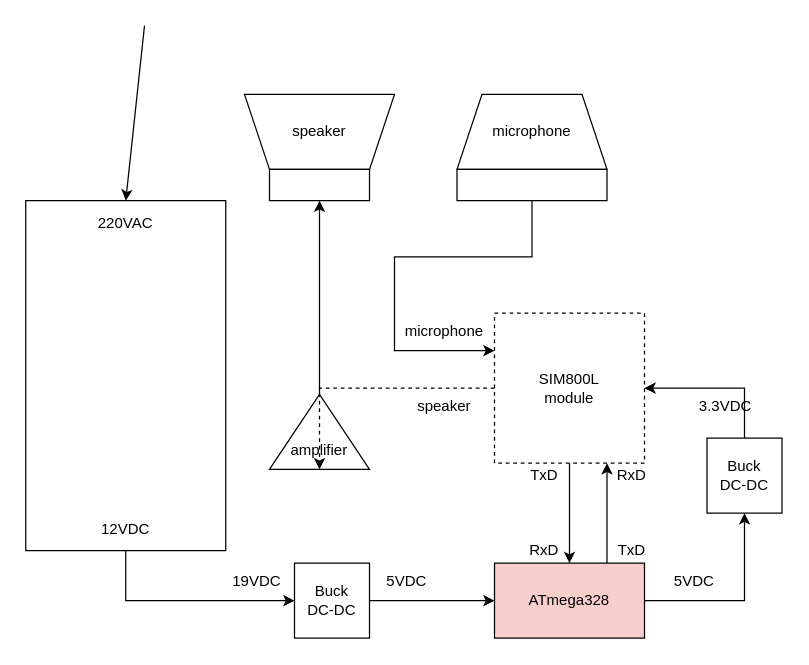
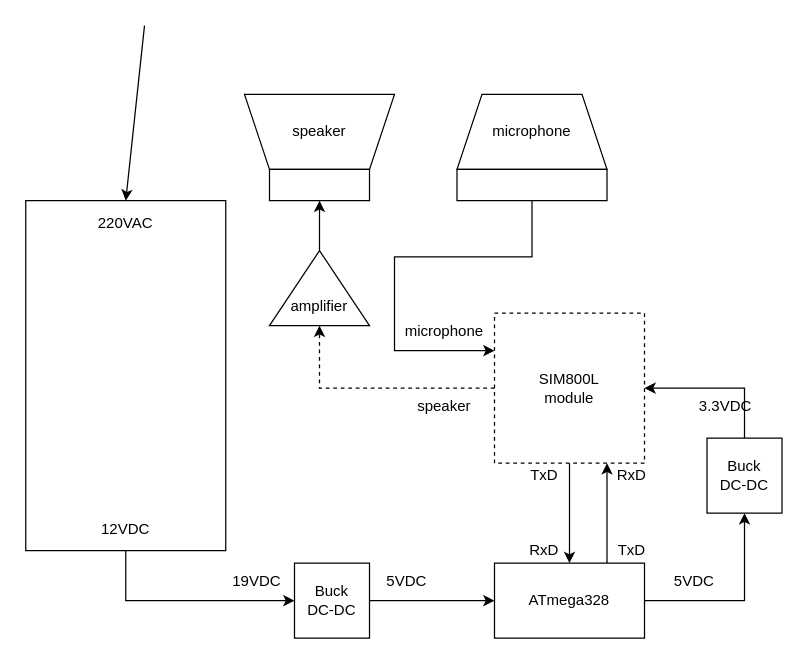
(319, 432) -> (319, 288)
(569, 601) -> (569, 601)
